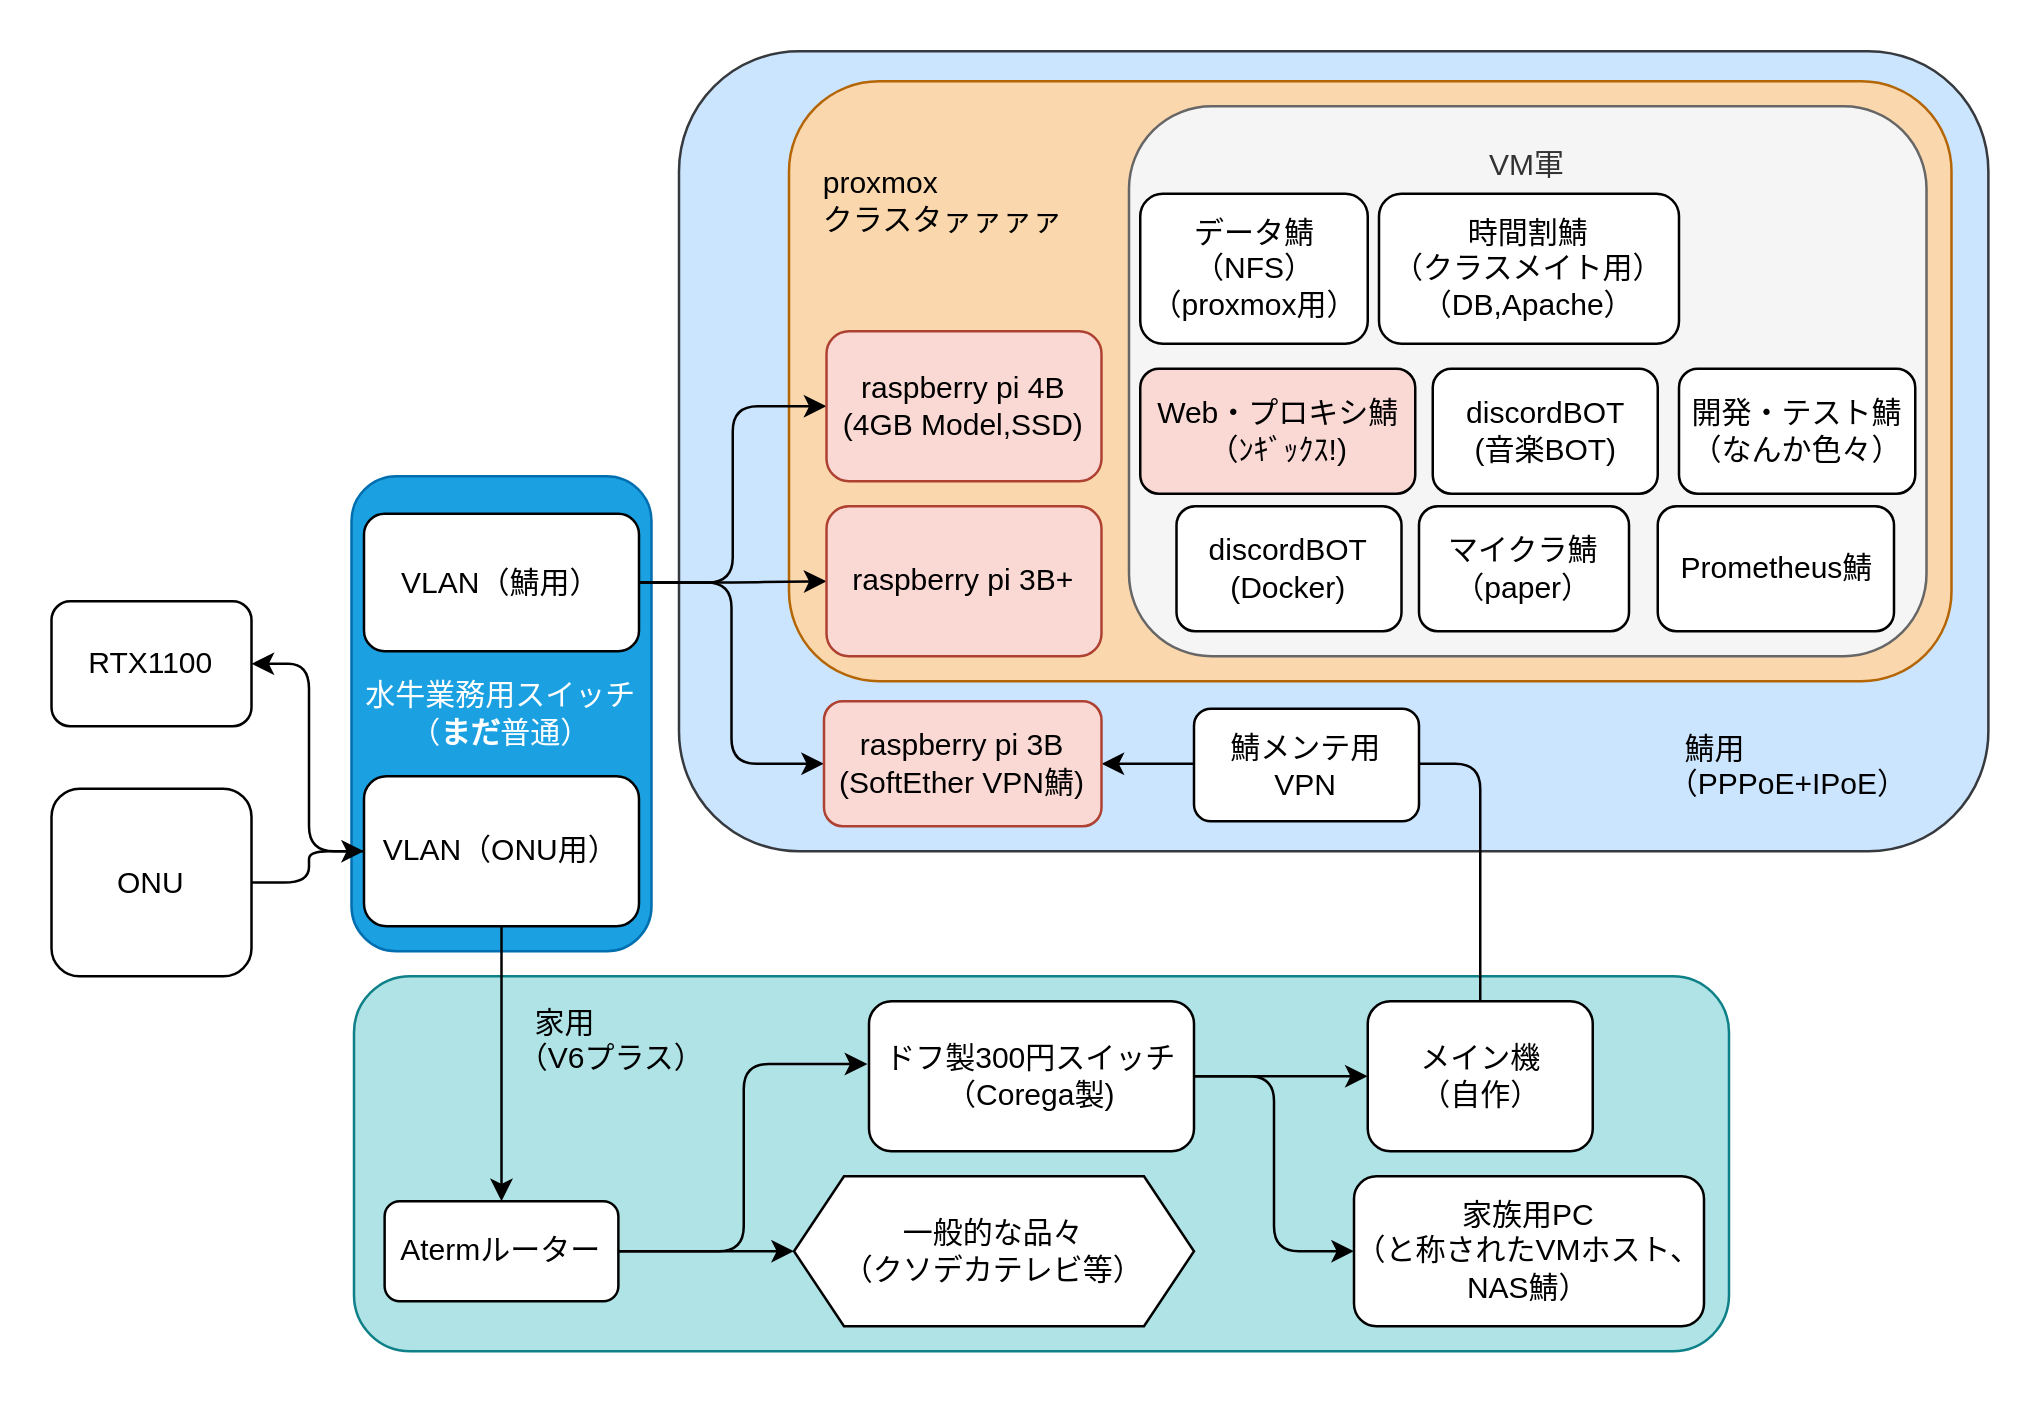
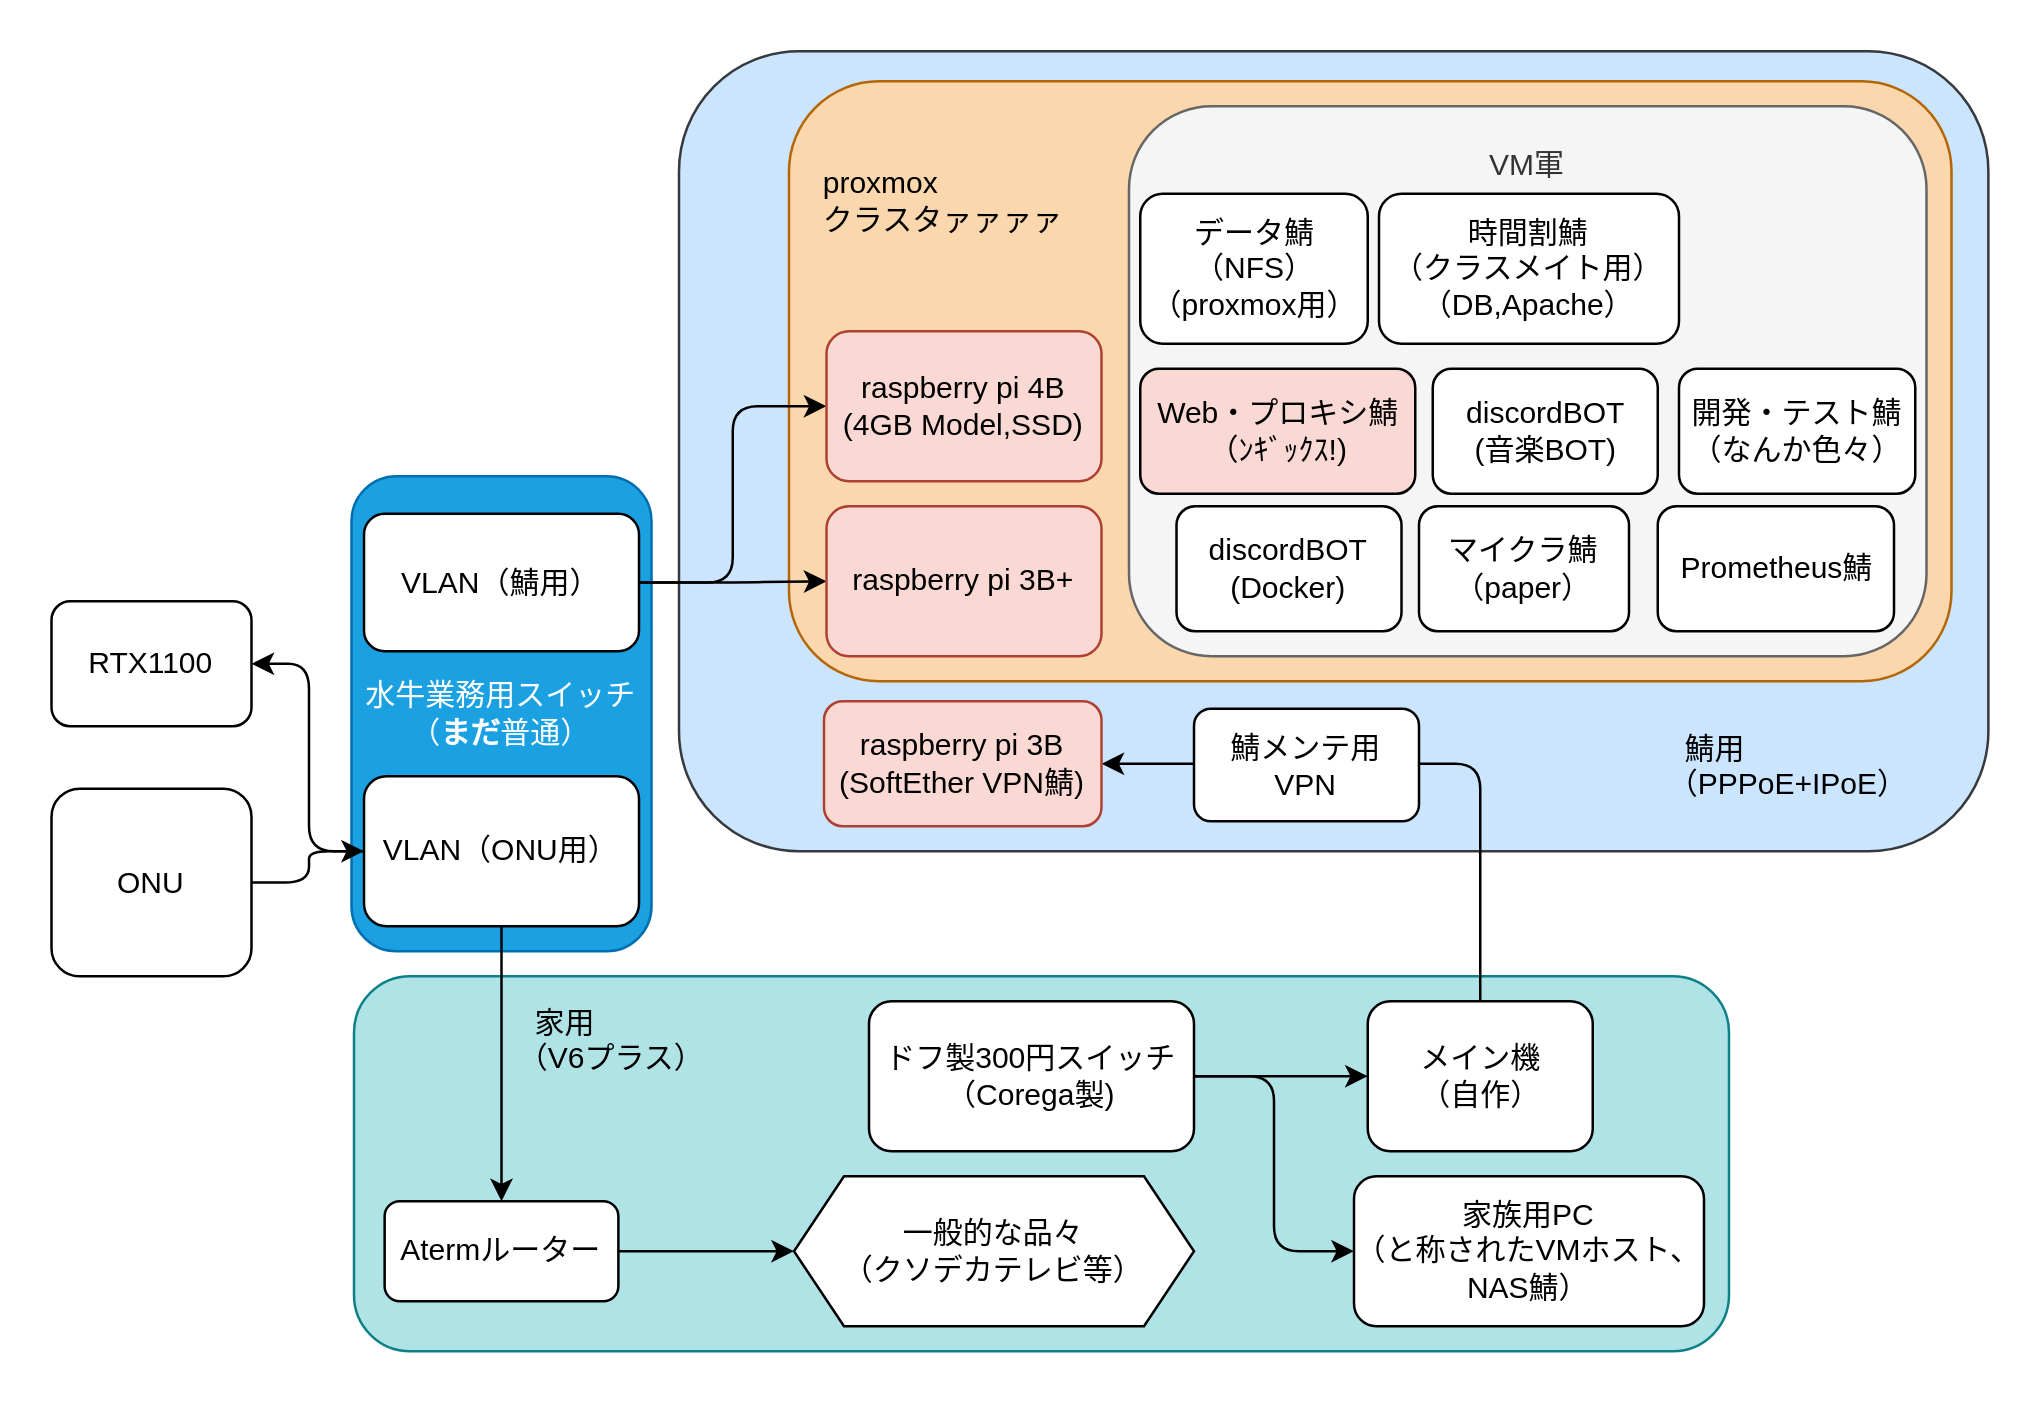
(731, 706) -> none
(744, 1110) -> none
